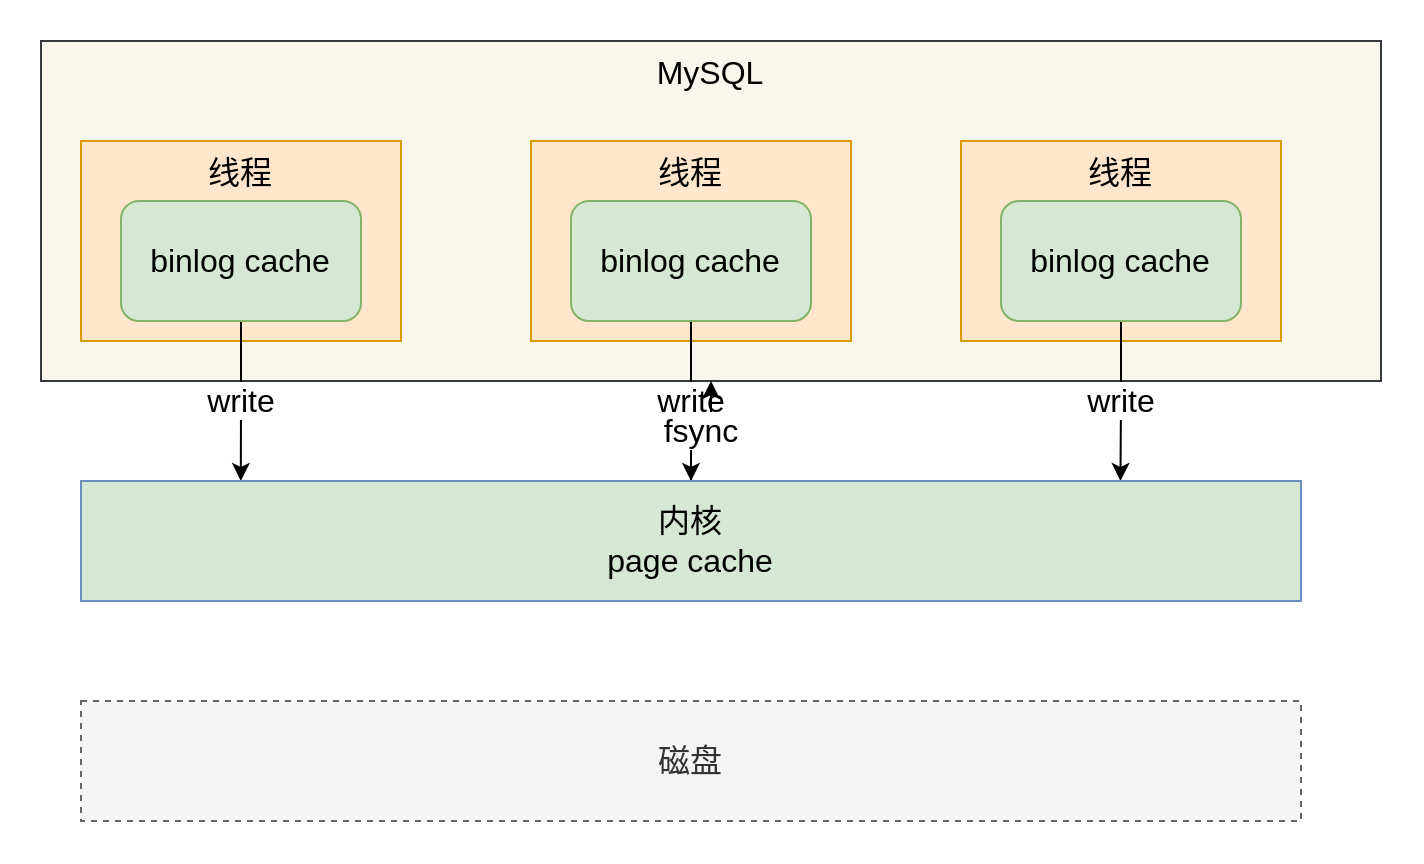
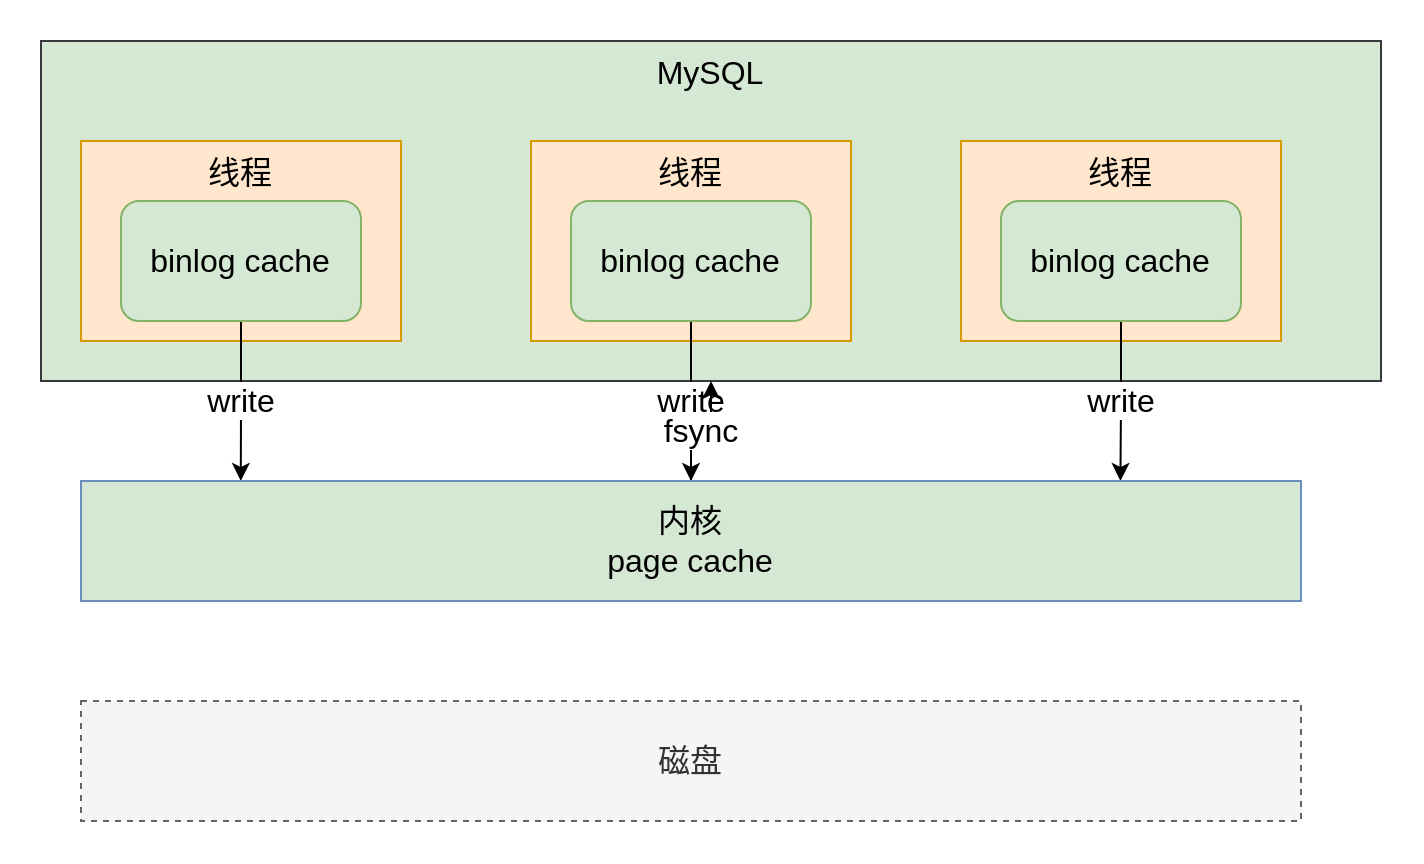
(711, 74) -> (711, 74)
